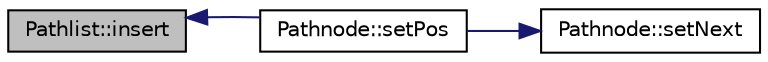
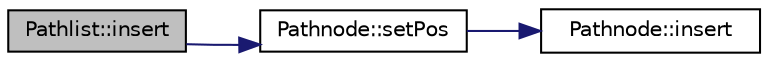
(234, 17) -> (213, 45)
(651, 31) -> (651, 31)
